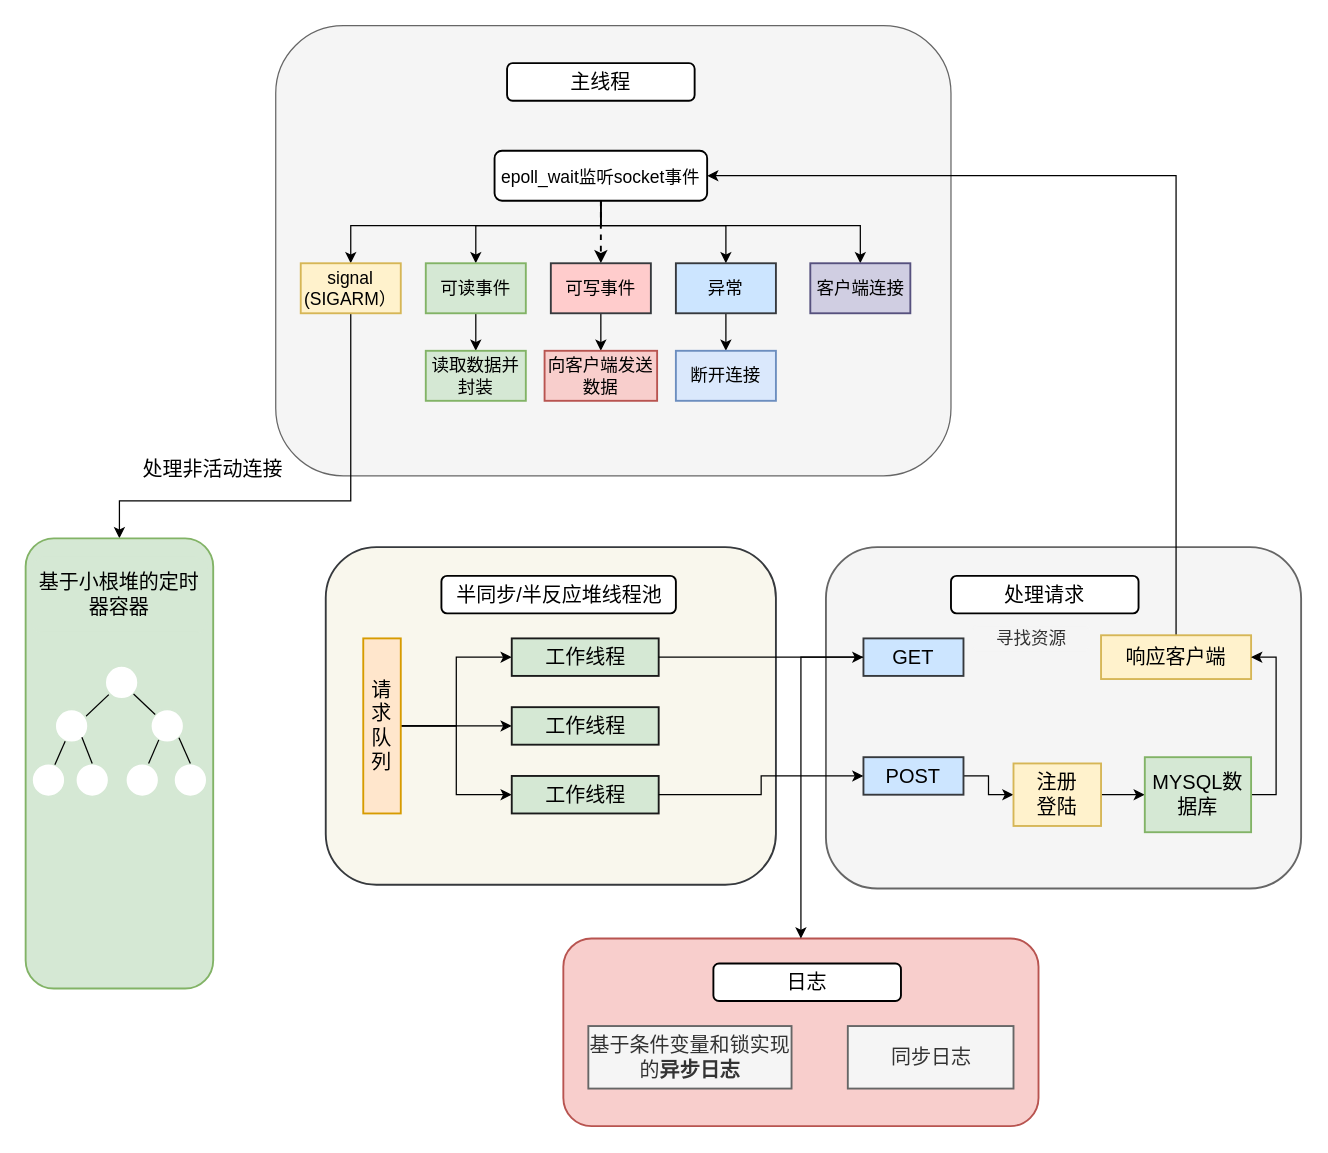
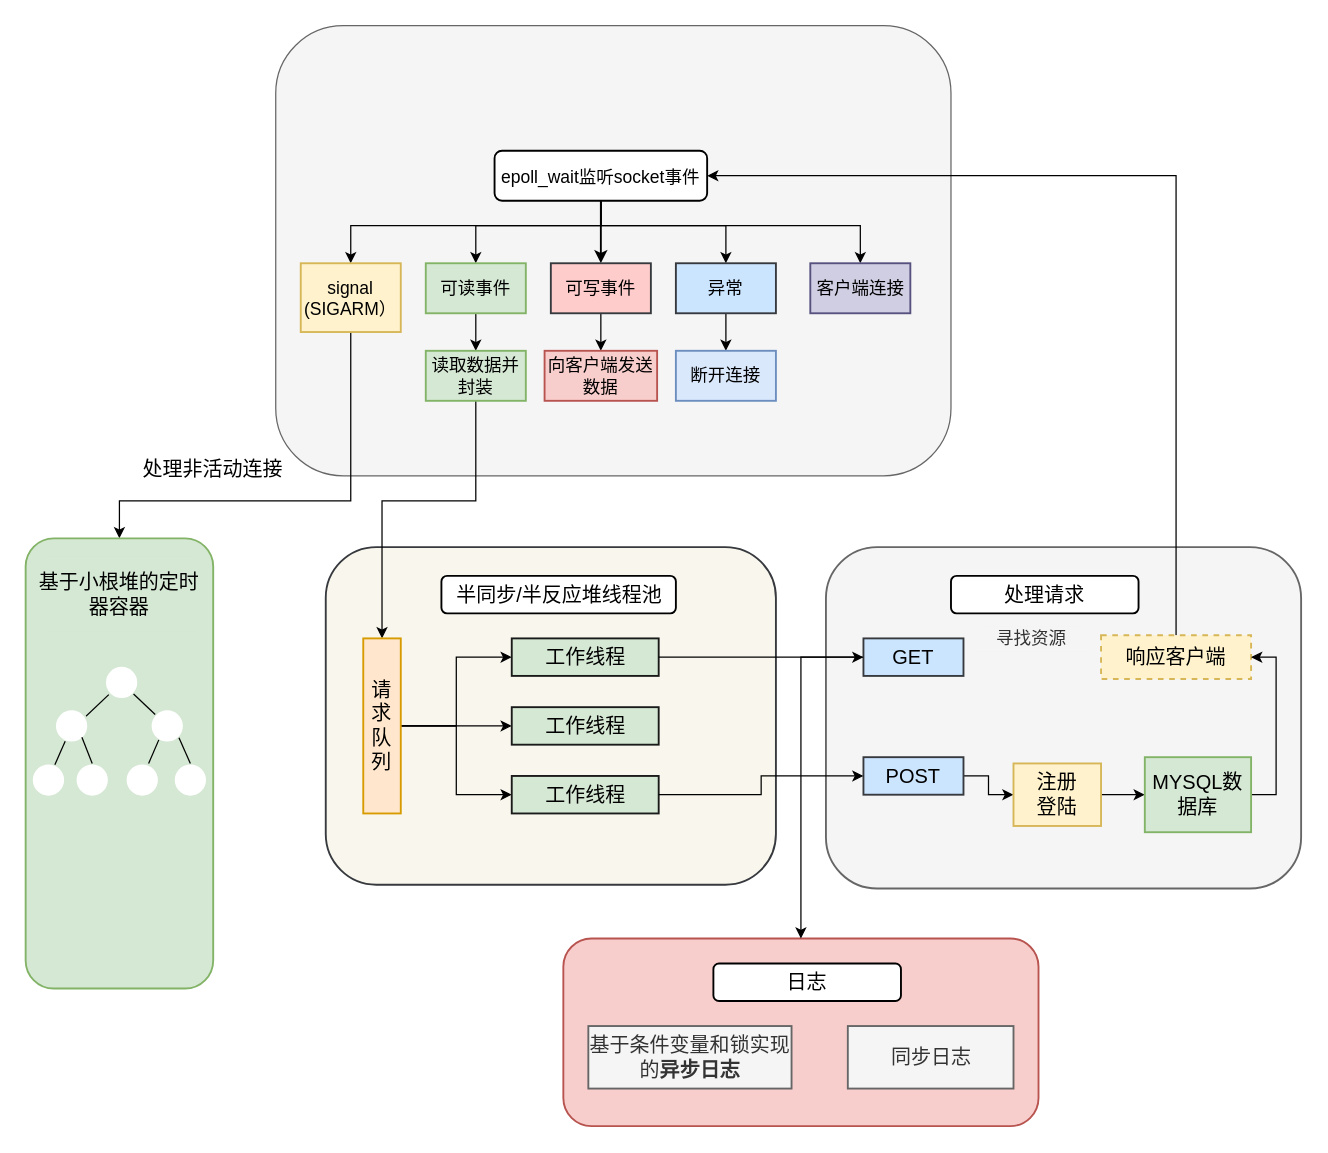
(601, 82) -> none
(601, 241) -> (601, 241)
(351, 288) -> (351, 298)
none -> (414, 501)
(1176, 657) -> (1176, 657)
